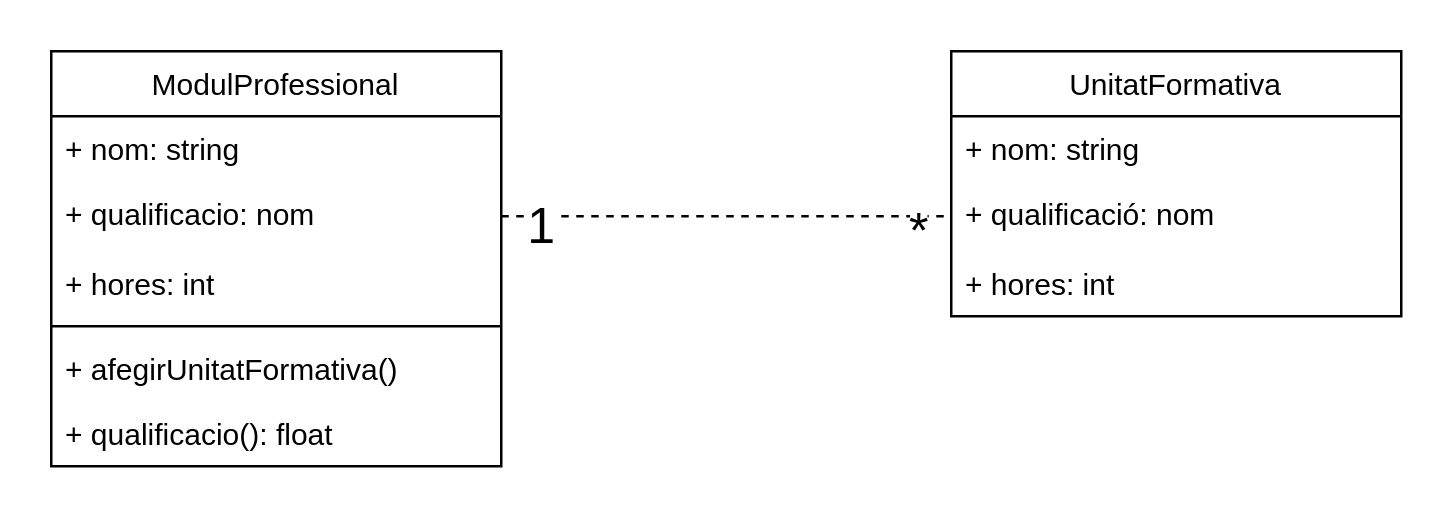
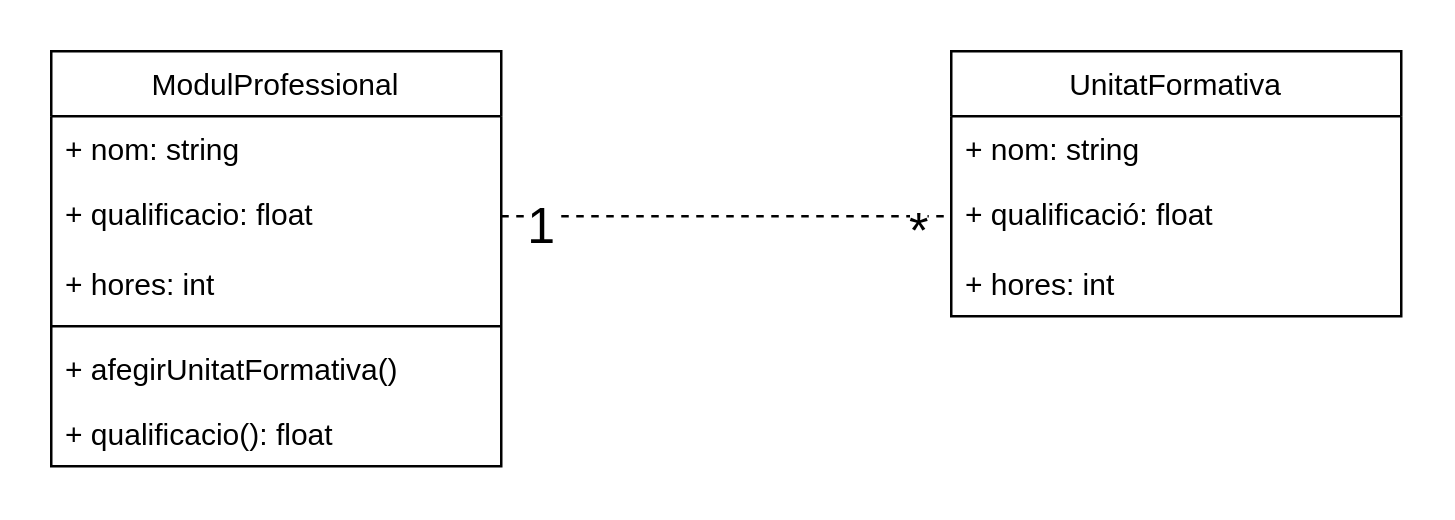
(197, 215) -> (210, 215)
(1097, 215) -> (1110, 215)
